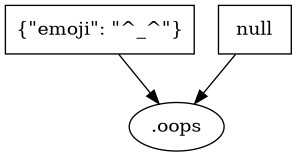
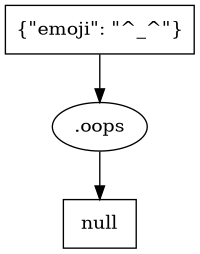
(220, 74) -> (100, 169)
